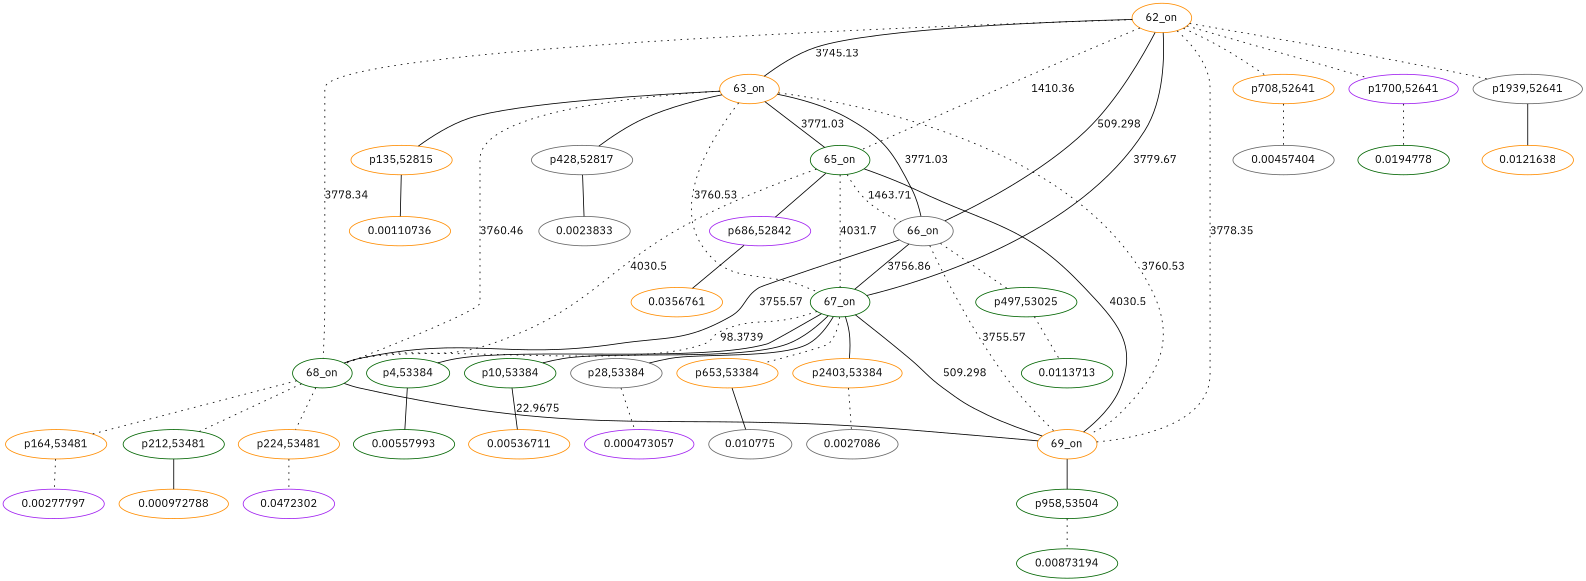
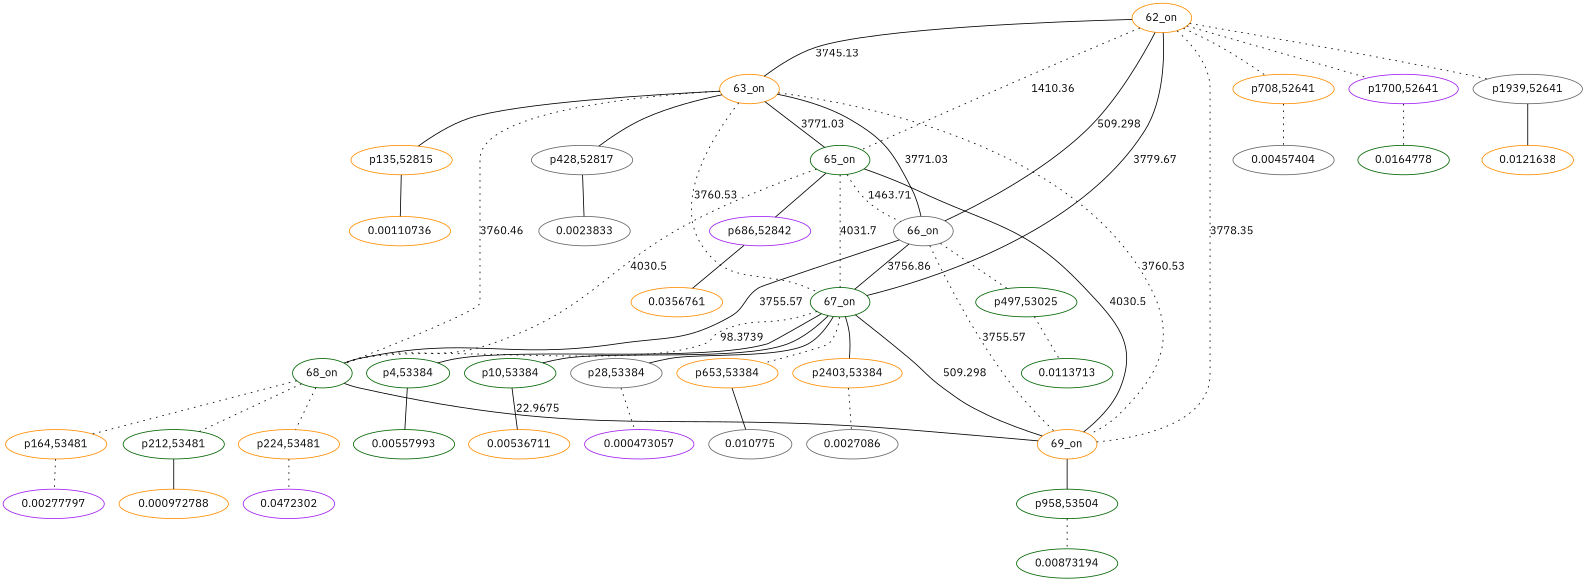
(591, 46) -> none
(1404, 160) -> (1404, 160)
